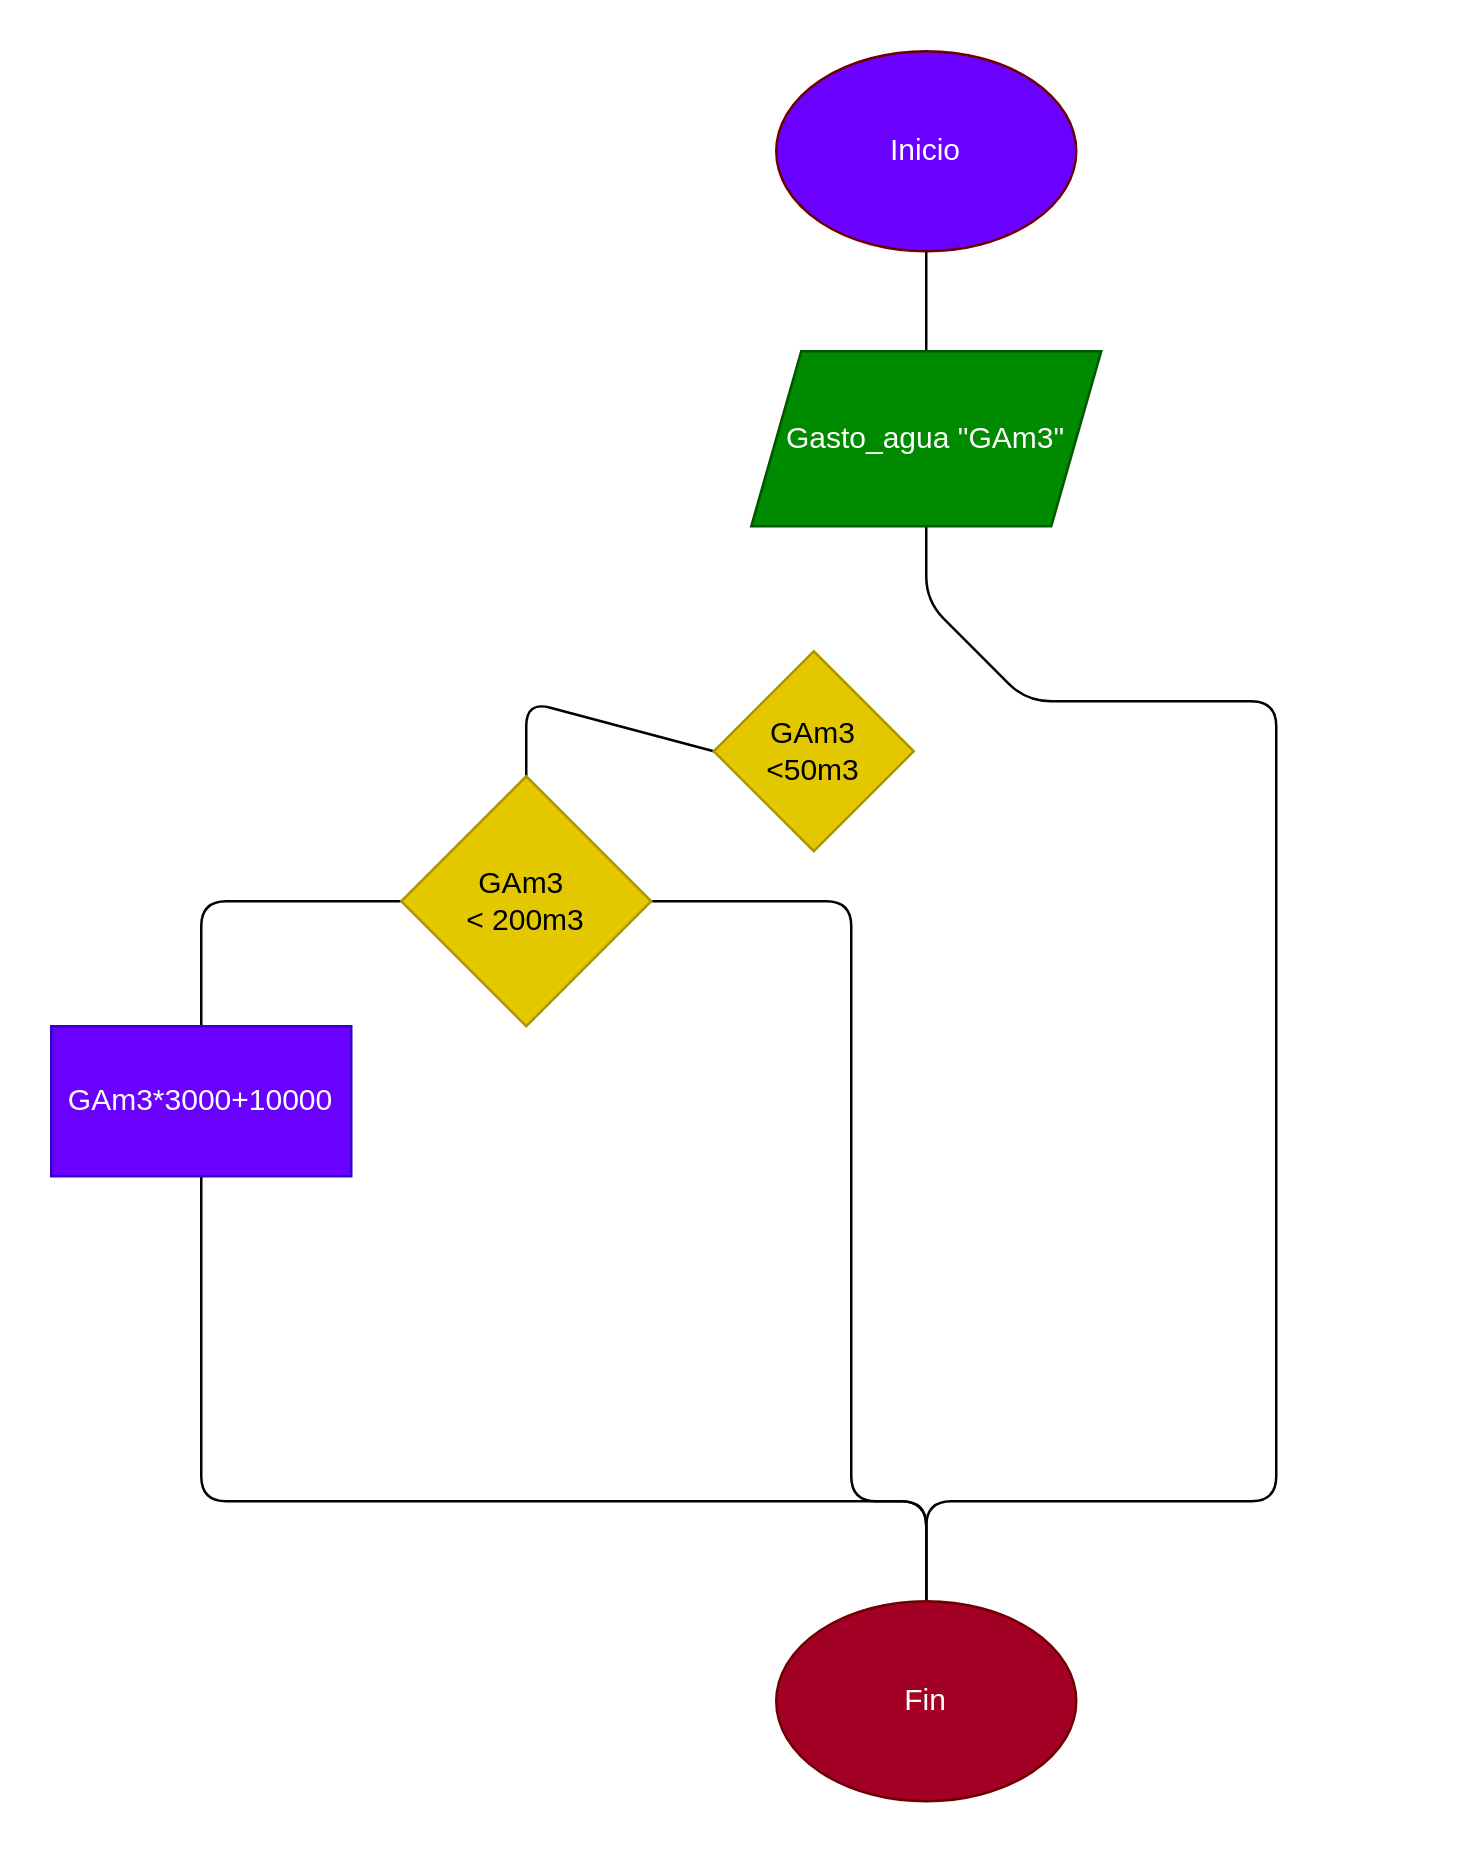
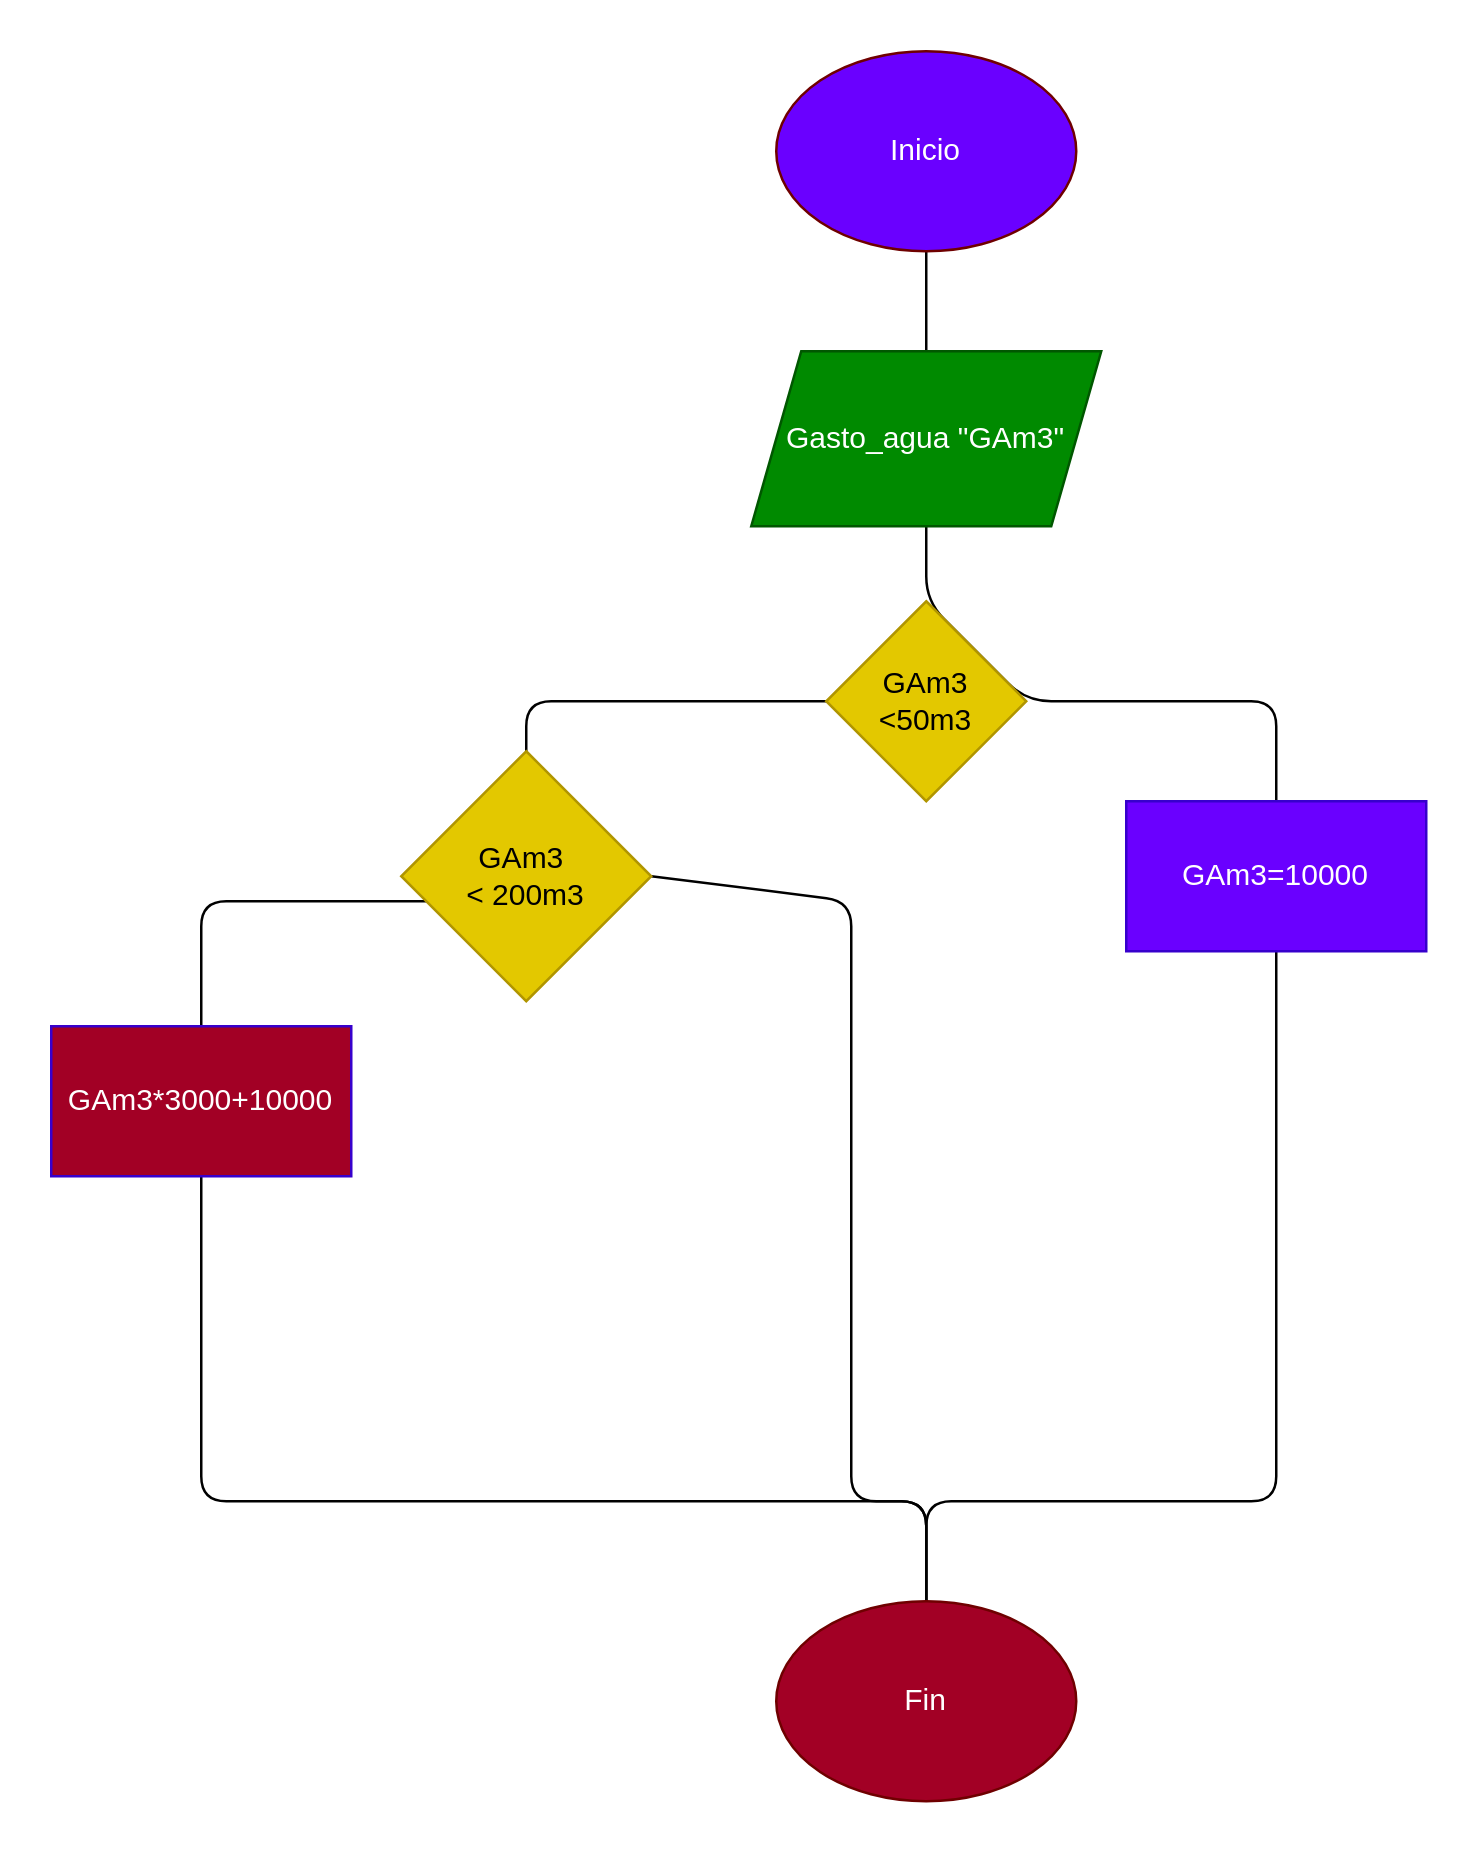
(814, 751) -> (926, 701)
none -> (1276, 876)
(526, 901) -> (526, 876)
(201, 1101) -> (201, 1101)
